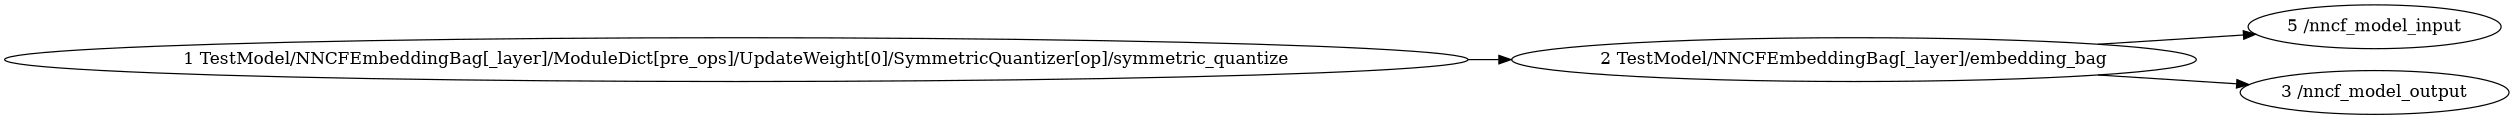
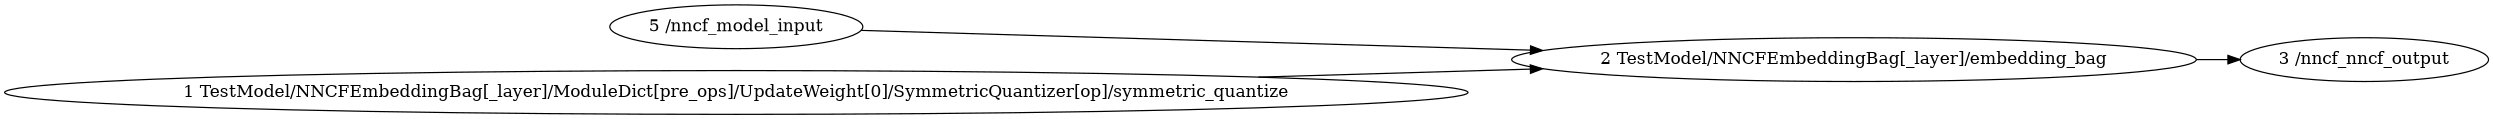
(2171, 40) -> (1196, 40)
(2375, 92) -> (2364, 60)
